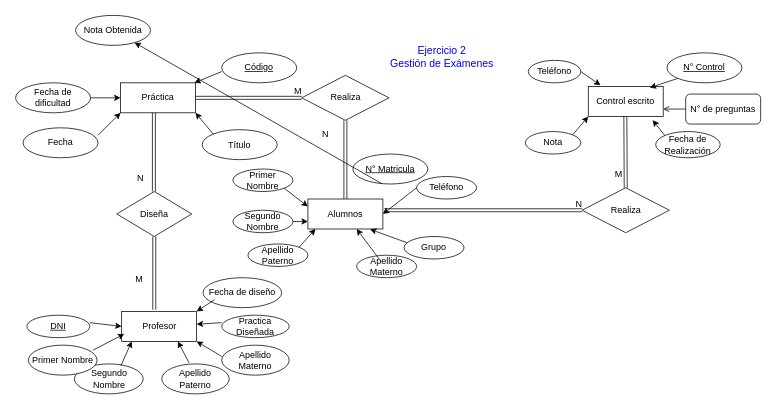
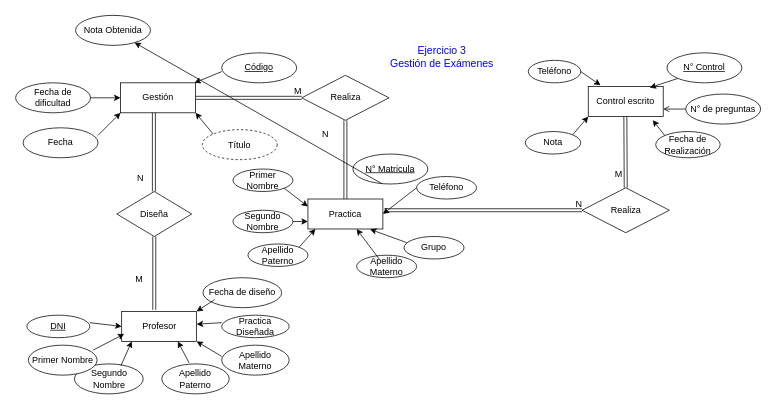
(442, 57) -> (442, 57)
(158, 98) -> (158, 98)
(723, 109) -> (723, 109)
(240, 145) -> (240, 145)
(345, 214) -> (345, 214)
